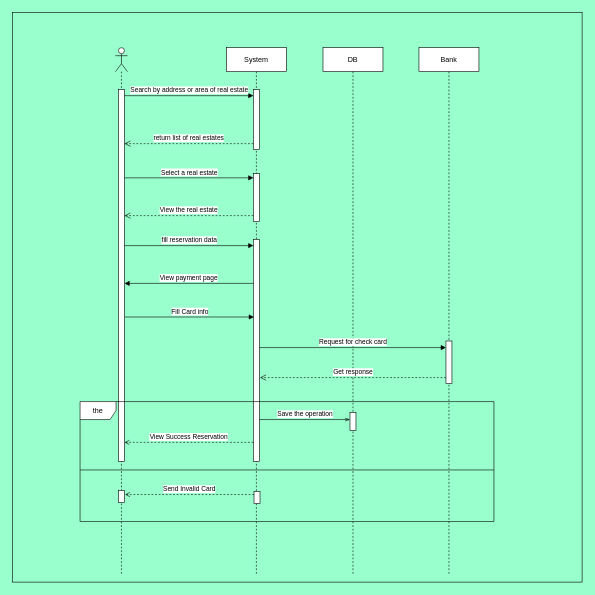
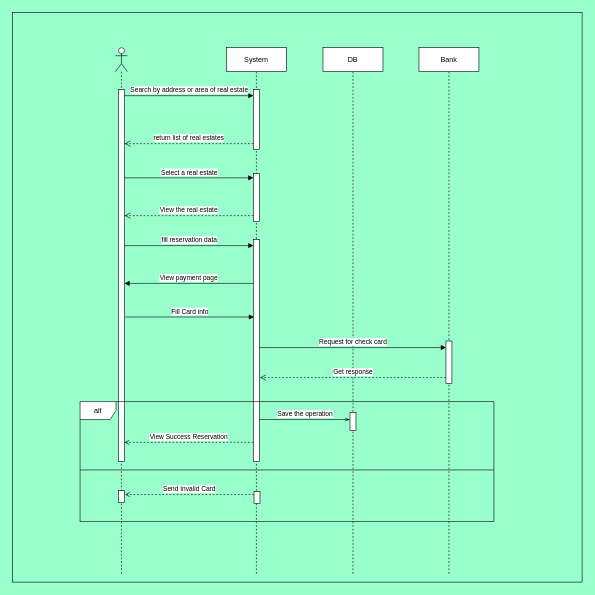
(98, 411) -> (98, 411)
